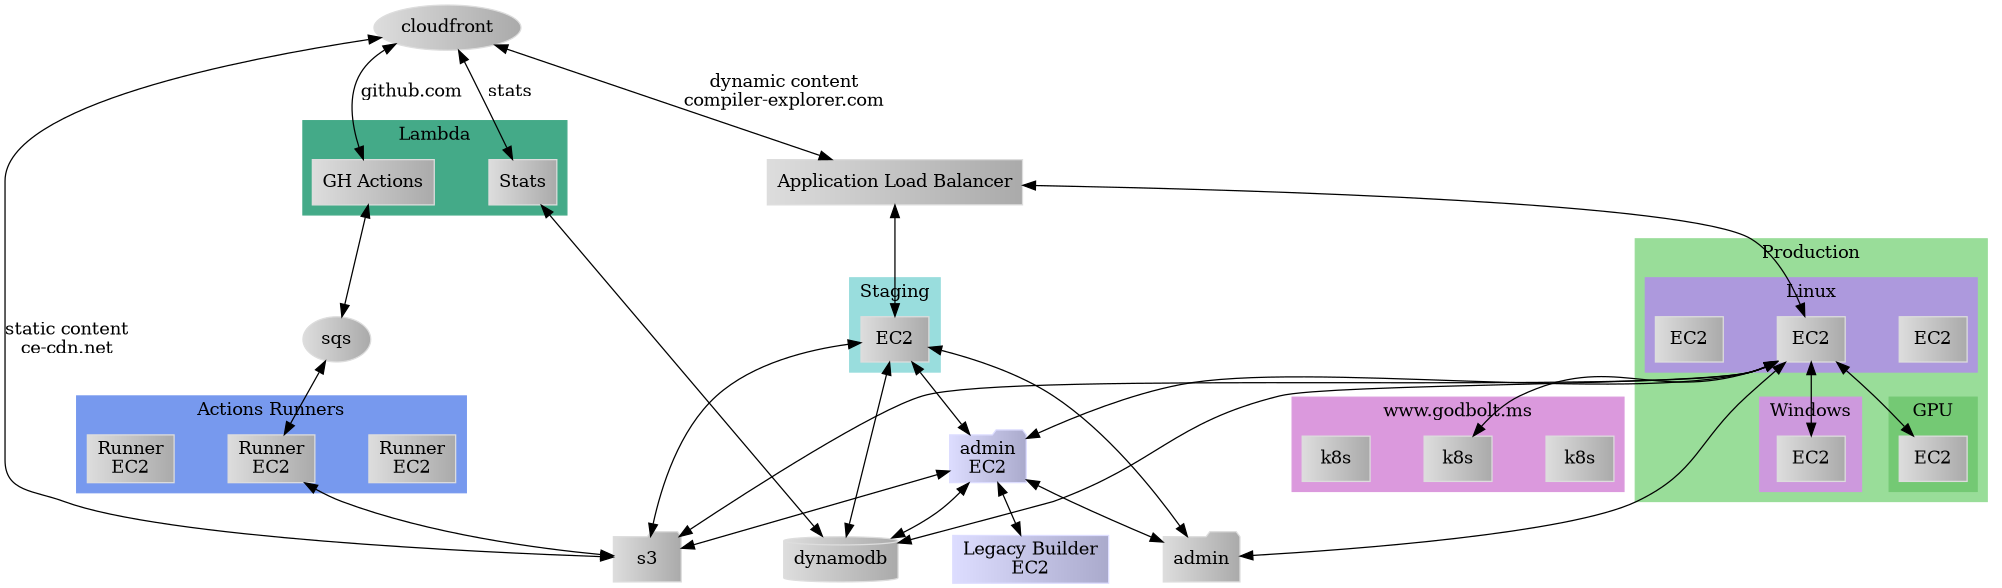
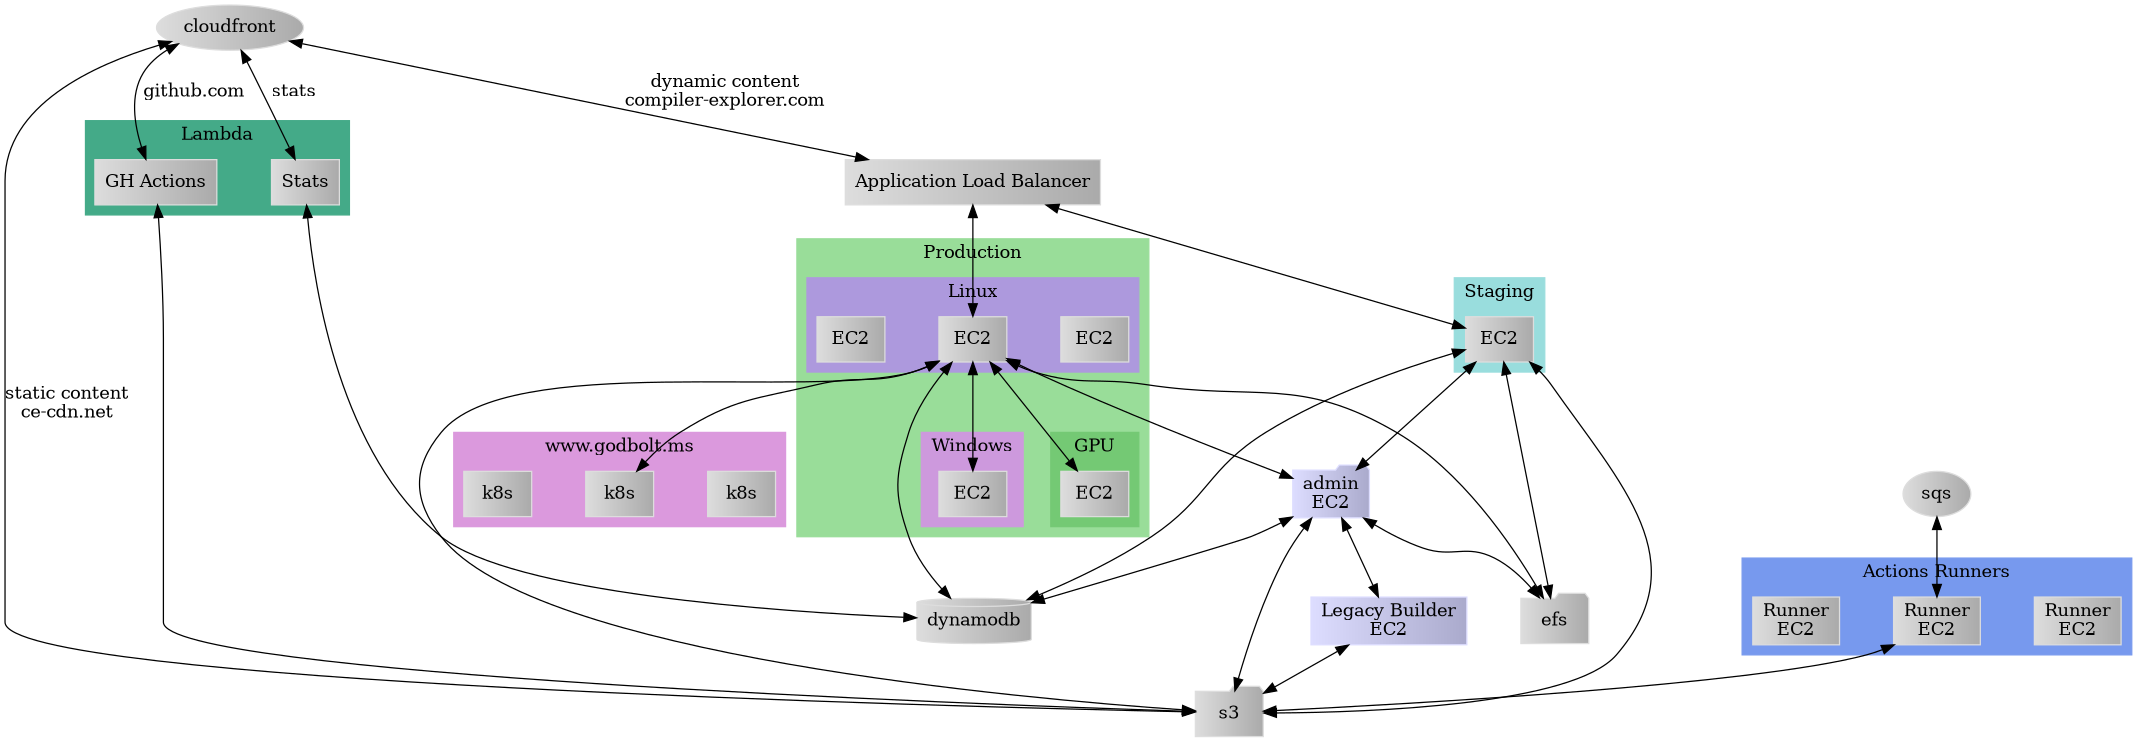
(355, 261) -> (468, 674)
(1202, 559) -> (1555, 621)
none -> (1306, 669)
